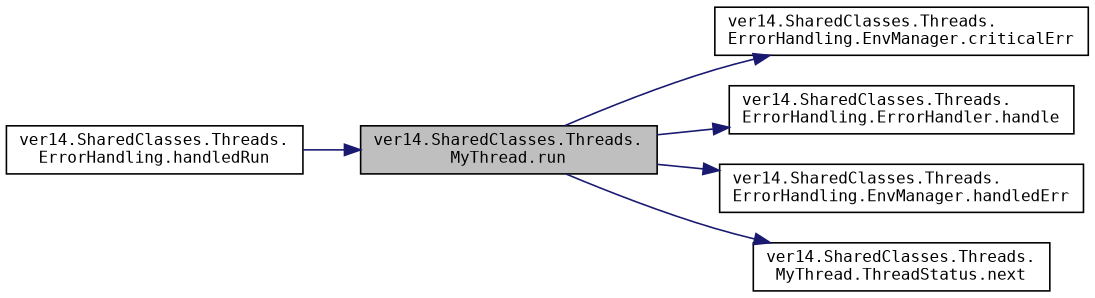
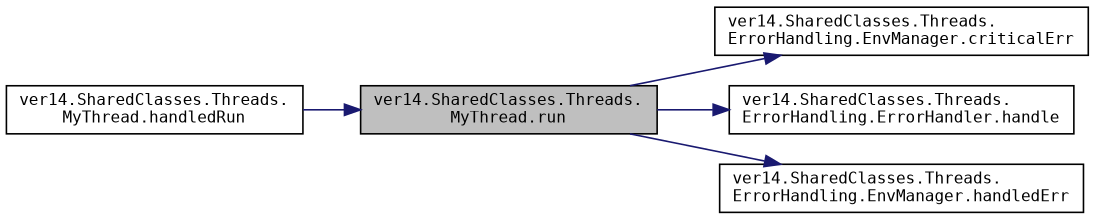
(155, 150) -> (155, 110)
(902, 267) -> none
